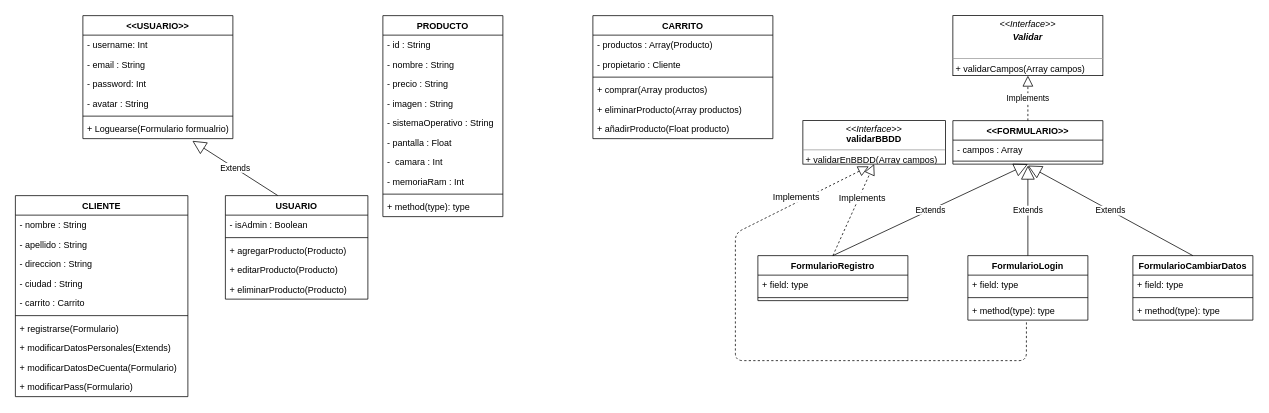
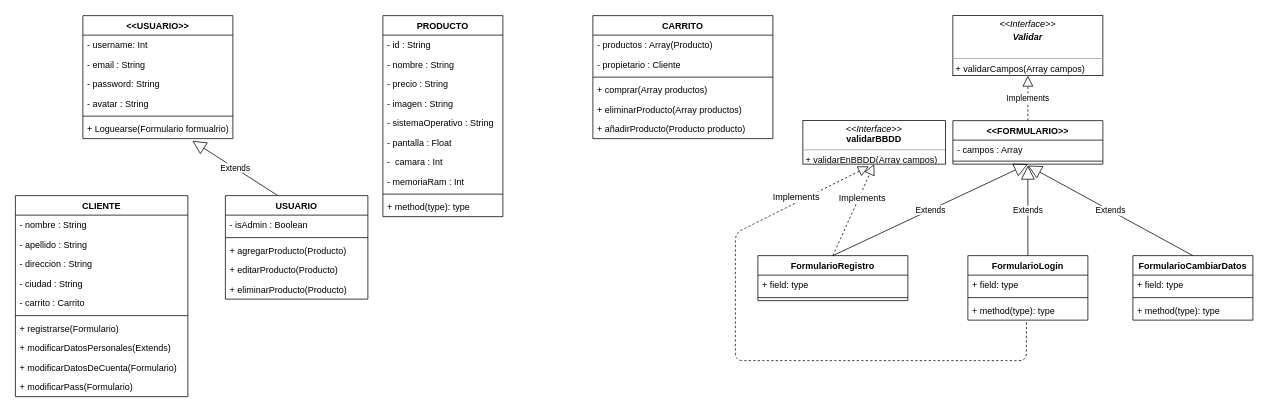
(121, 84) -> (128, 84)
(673, 129) -> (682, 129)
